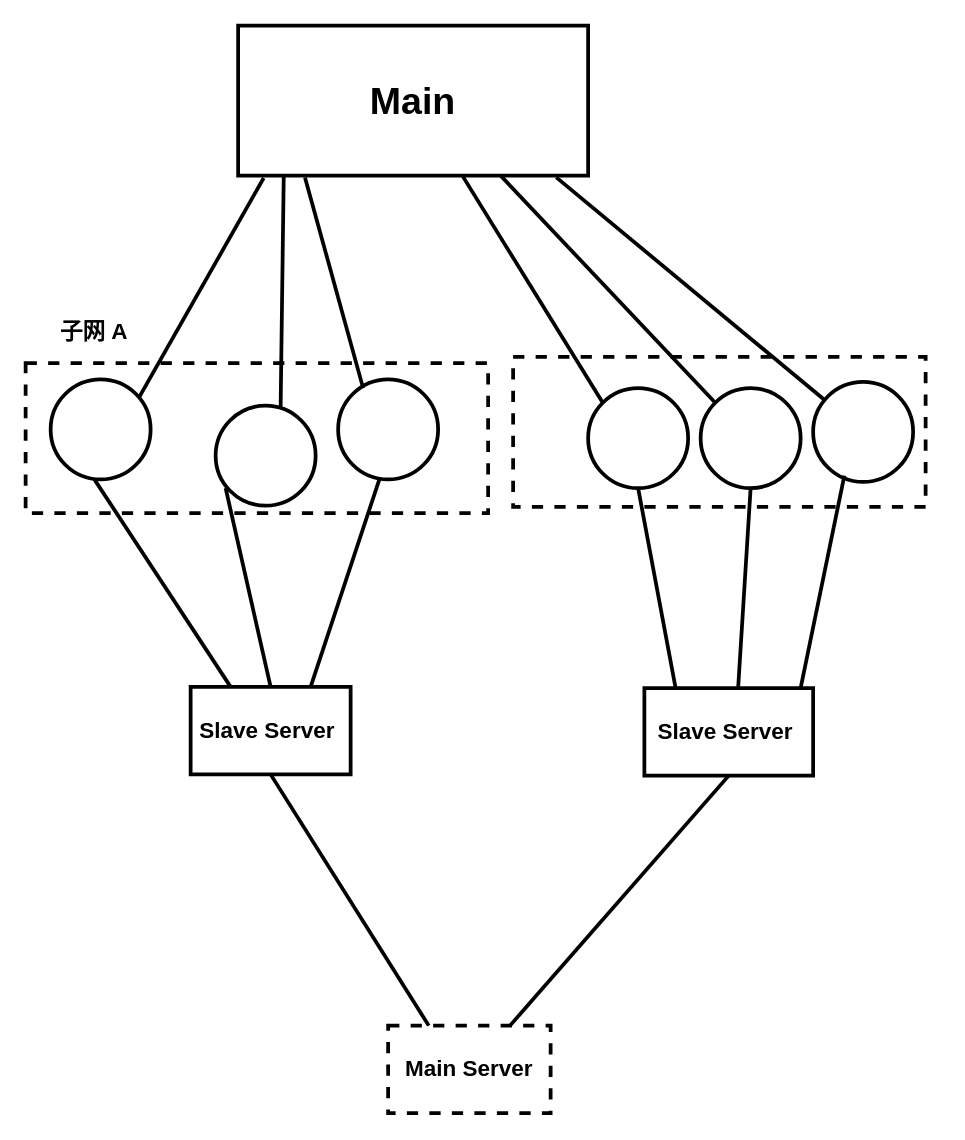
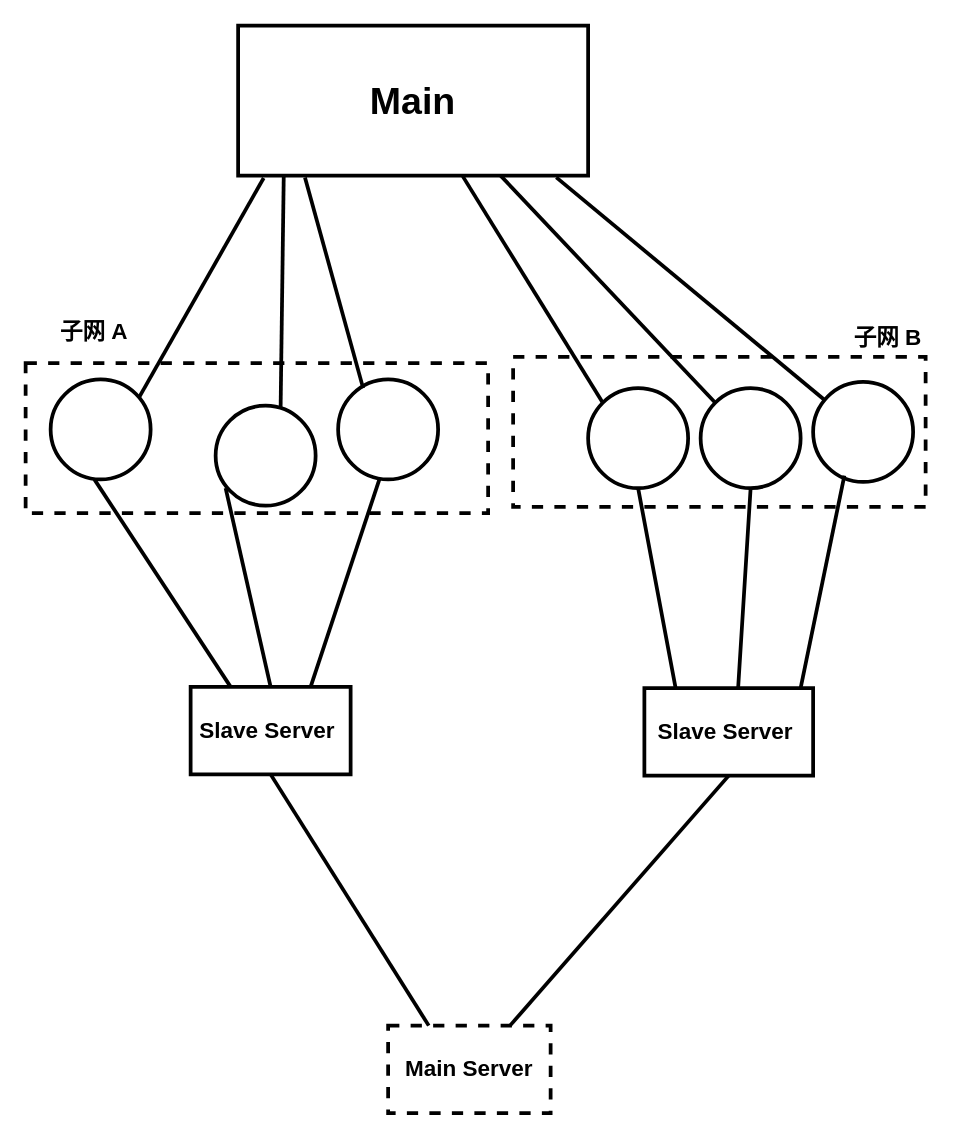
none -> (888, 338)
